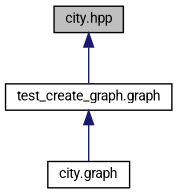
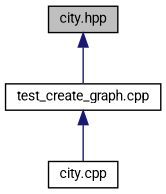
(89, 97) -> (83, 97)
(89, 175) -> (83, 175)
